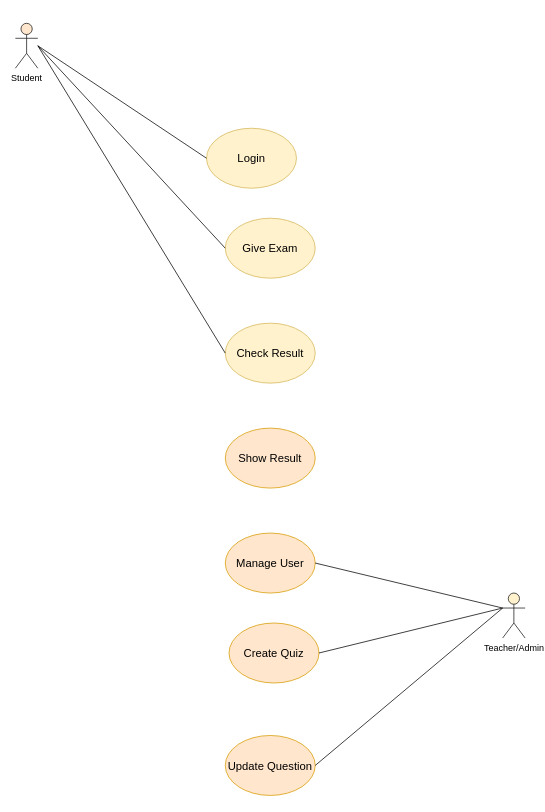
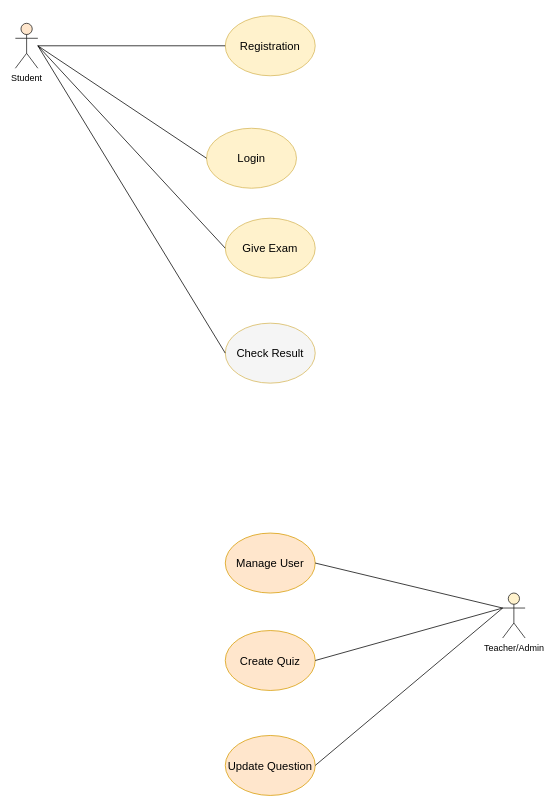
none -> (133, 45)
none -> (270, 45)
(270, 353) -> (270, 353)
(270, 458) -> none
(274, 653) -> (270, 660)
